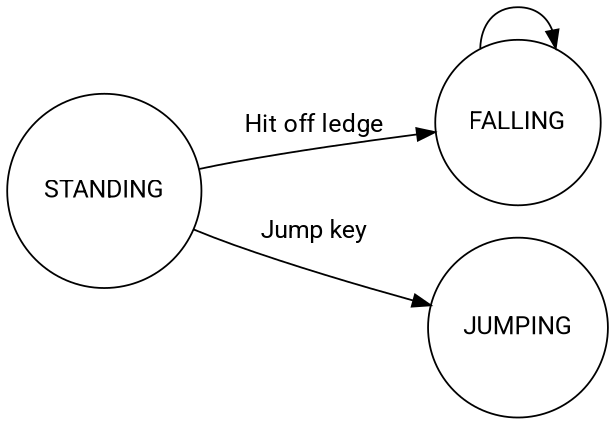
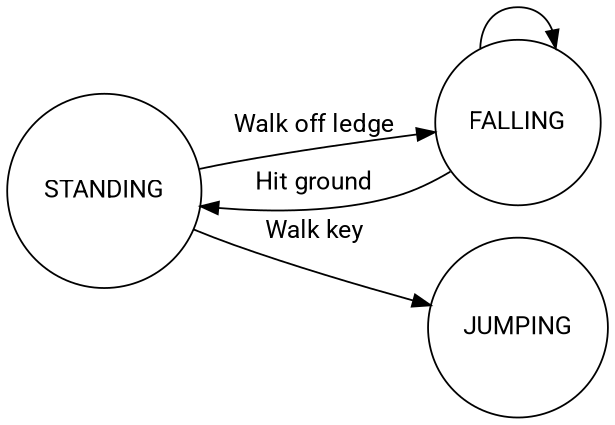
(315, 125) -> (315, 125)
none -> (338, 207)
(315, 231) -> (315, 231)
